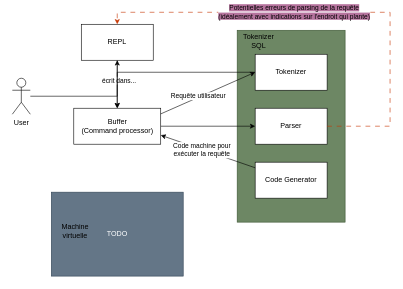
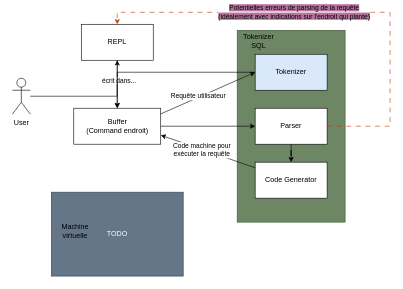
(291, 72) -> (291, 72)
(118, 126) -> (118, 126)
none -> (291, 153)
